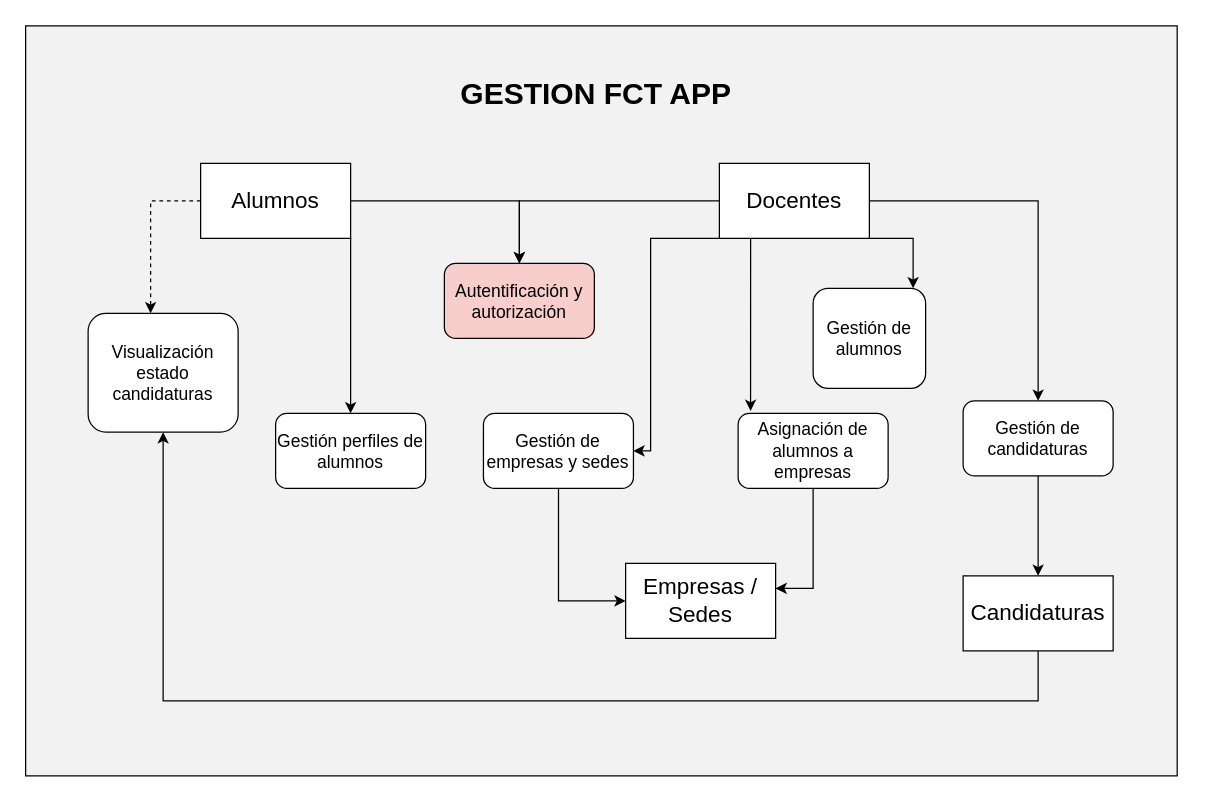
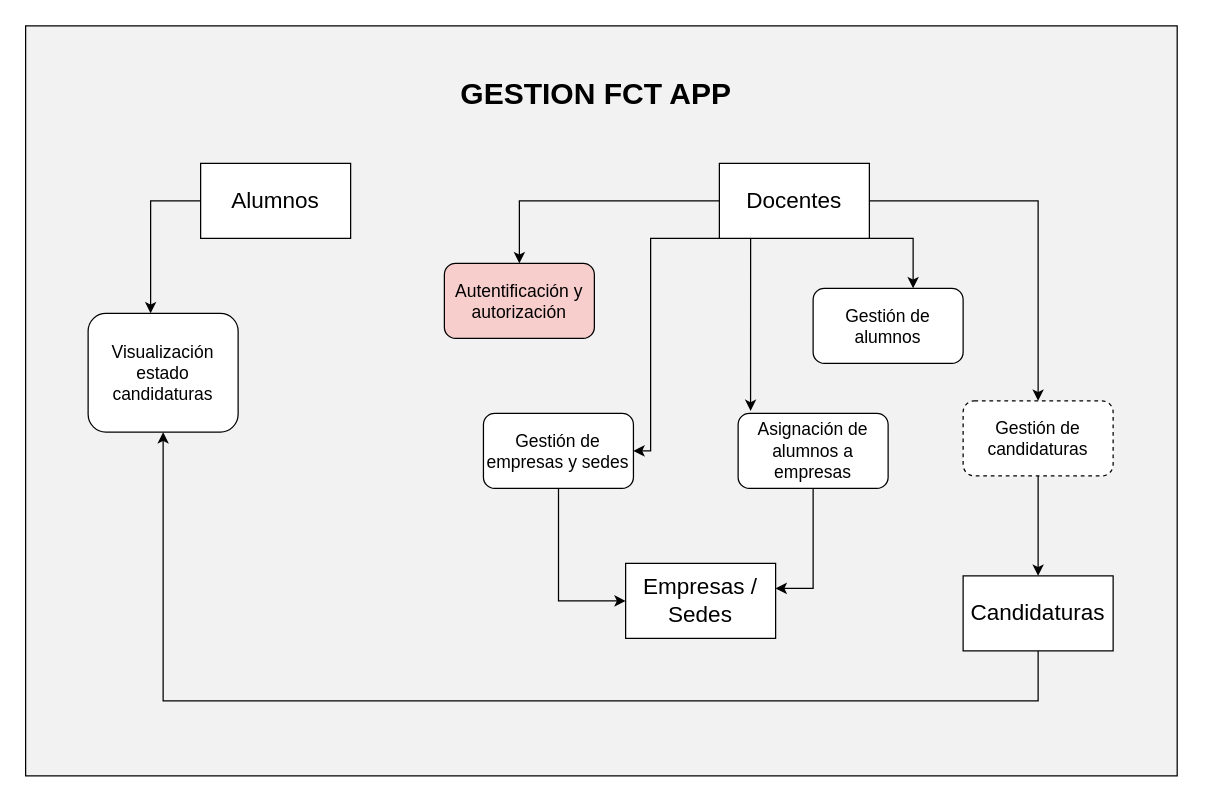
(434, 201) -> none
(151, 228) -> (151, 228)
(351, 320) -> none
(869, 338) -> (888, 326)
(1038, 438) -> (1038, 438)
(351, 451) -> none
